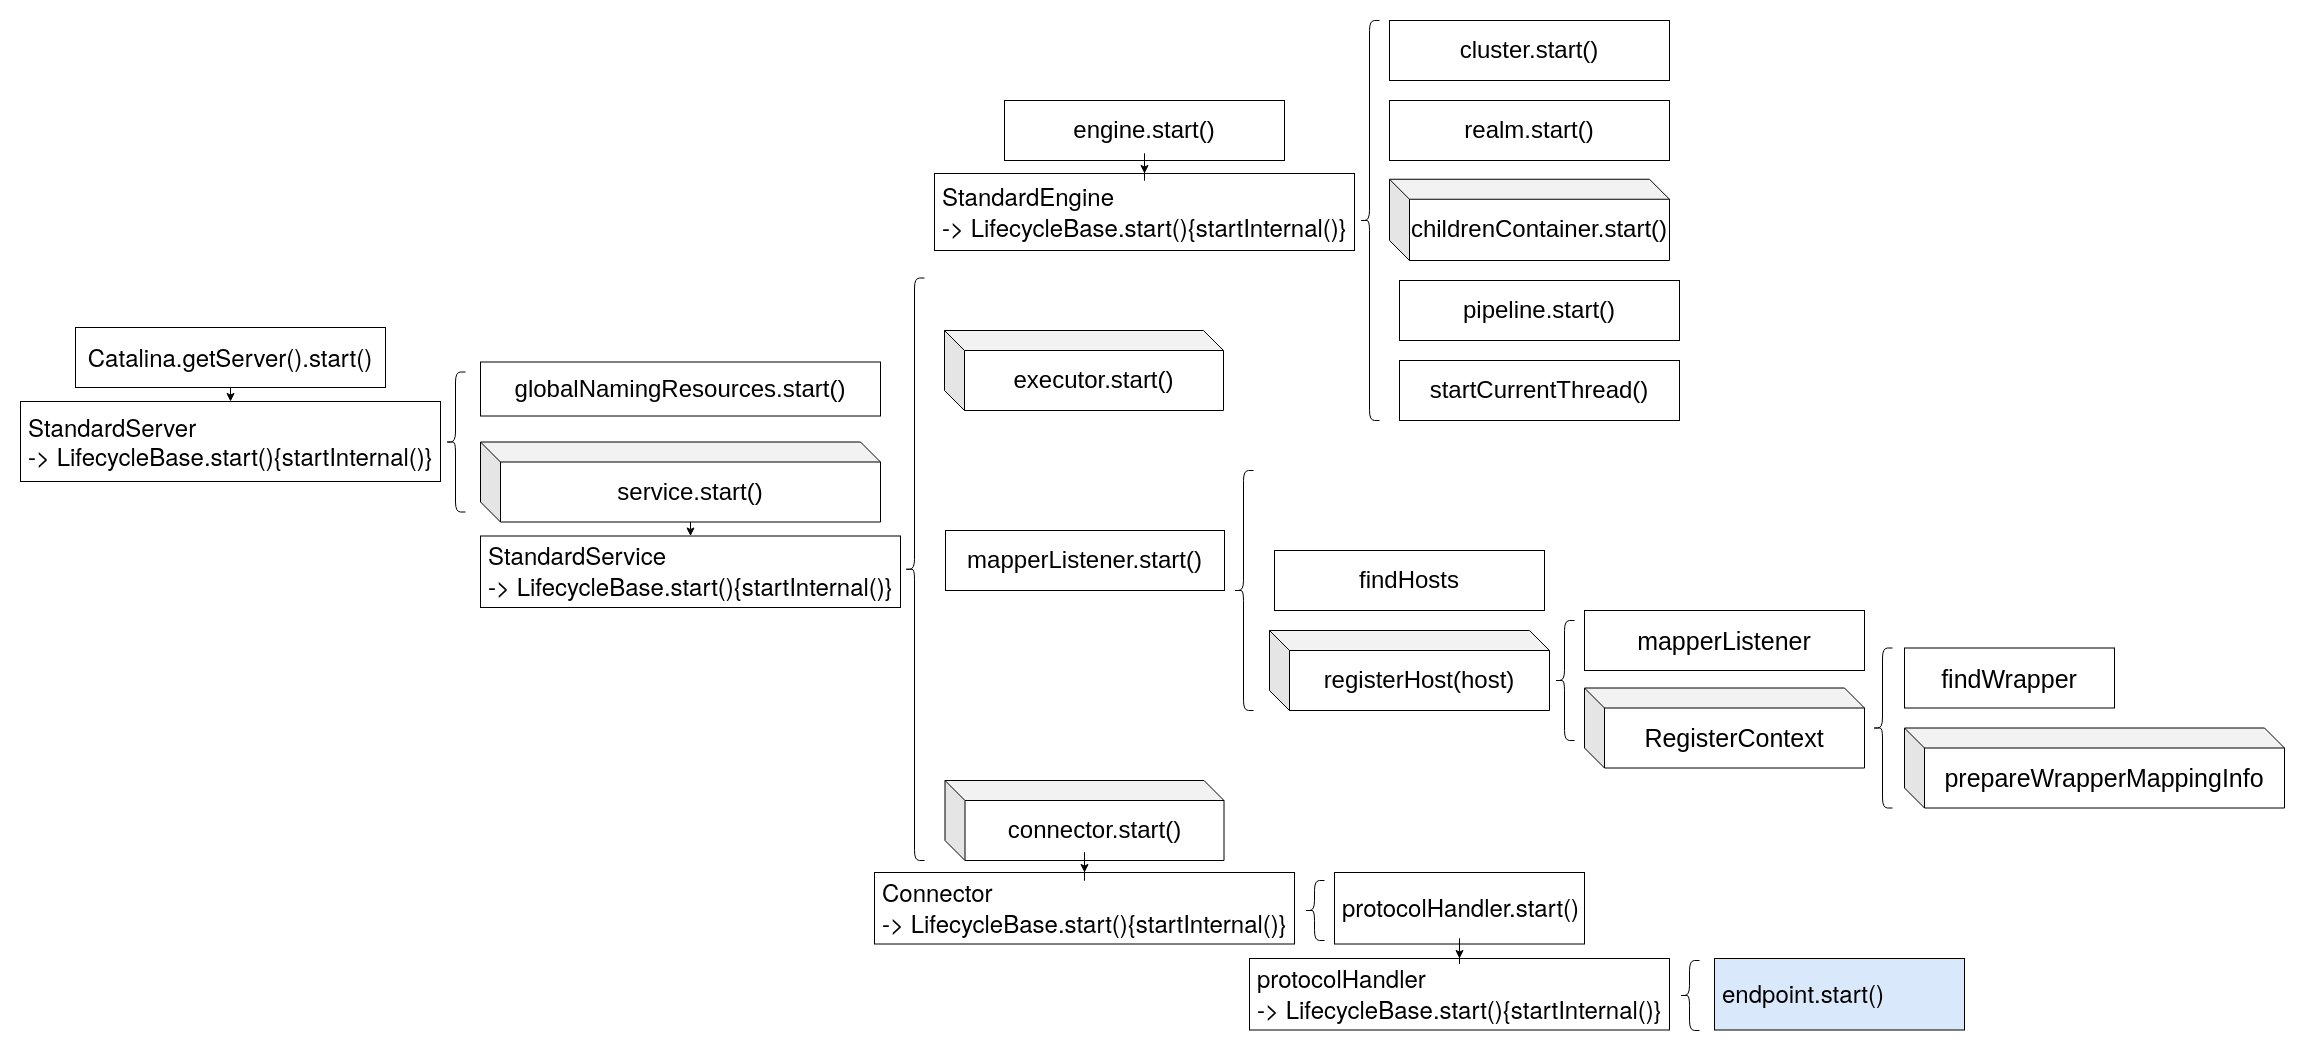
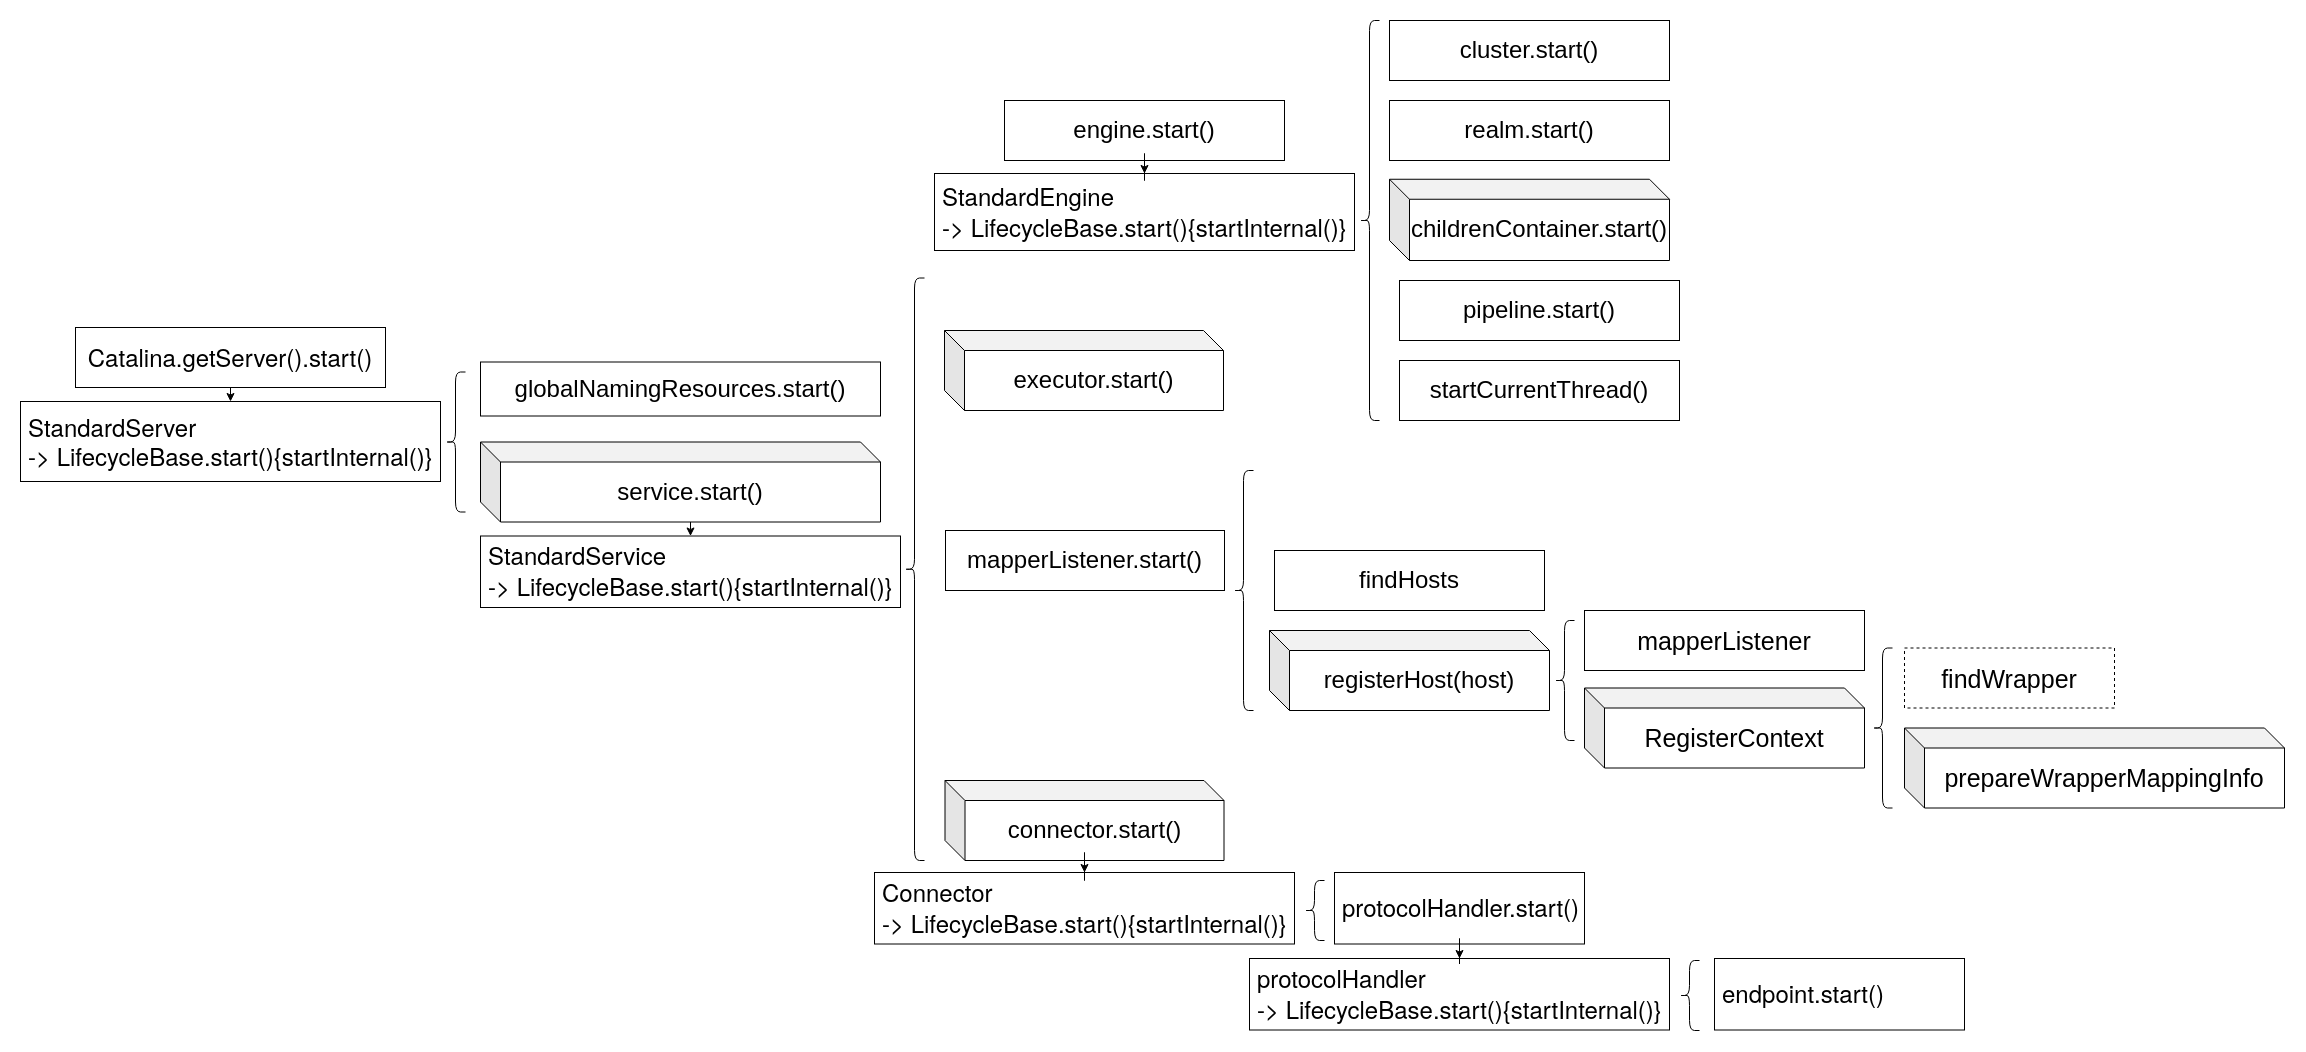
(2010, 678) -> (2010, 678)
(1840, 994) -> (1840, 994)
